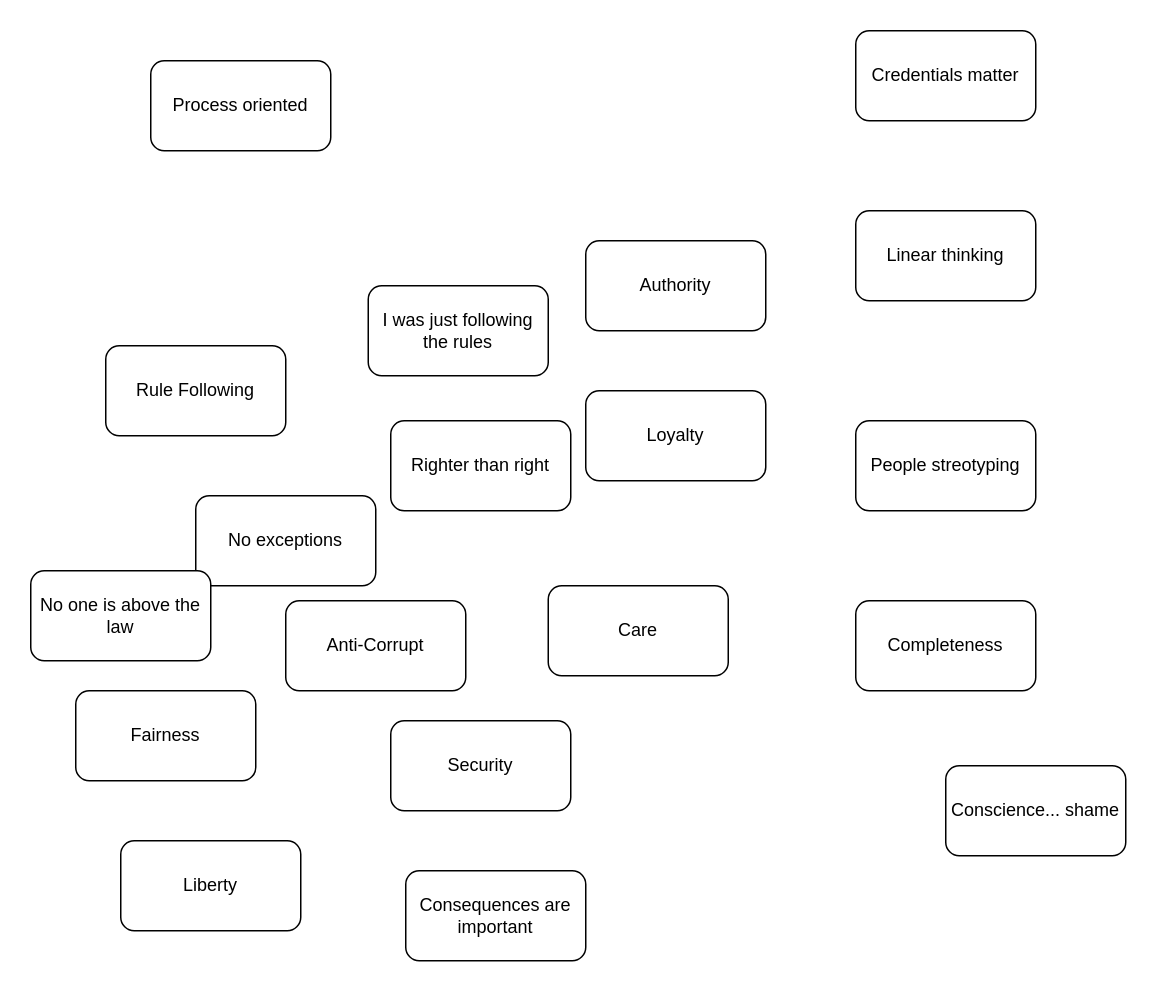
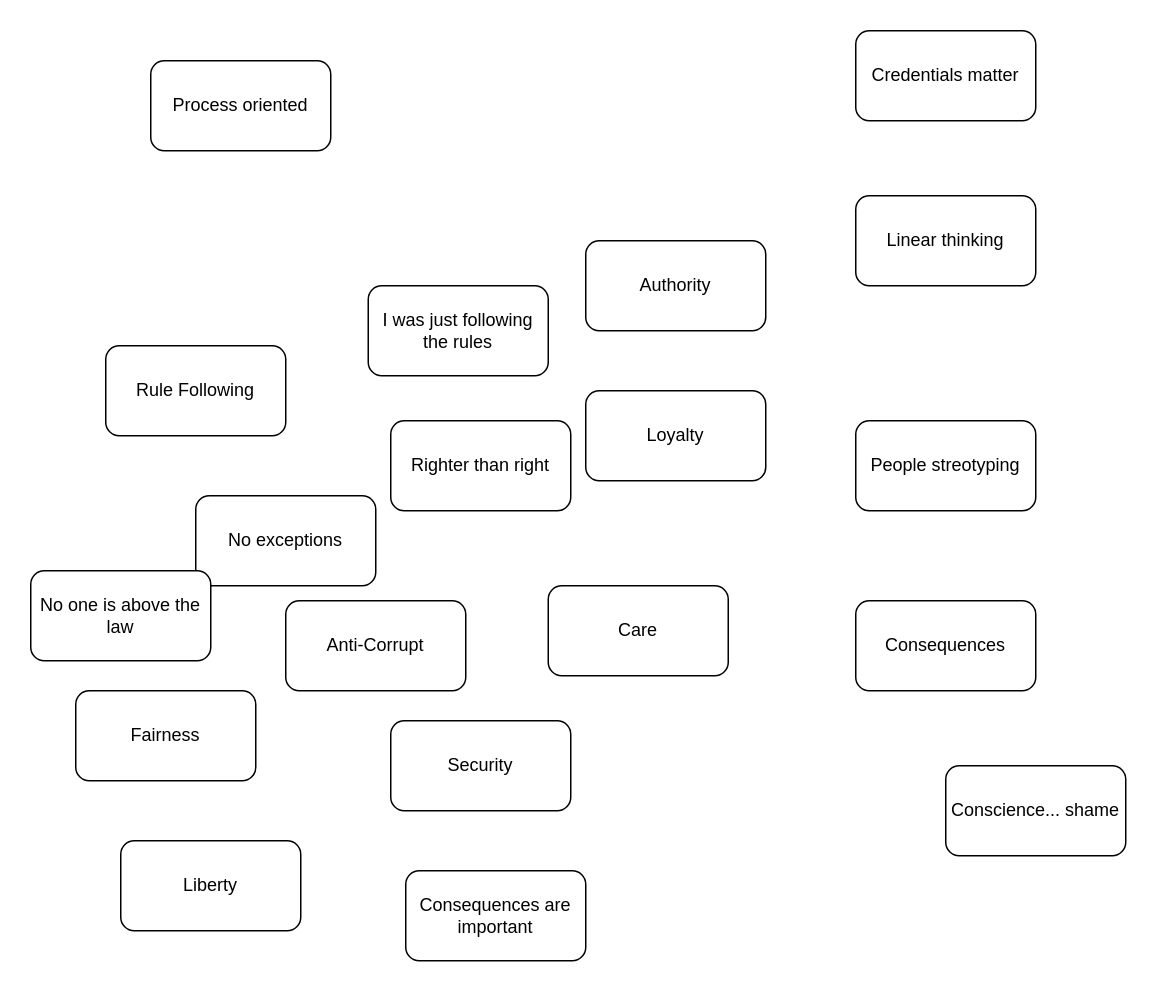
(946, 256) -> (946, 241)
(946, 646) -> (946, 646)
